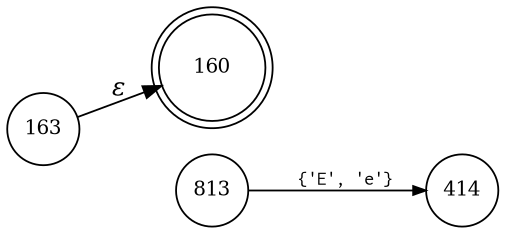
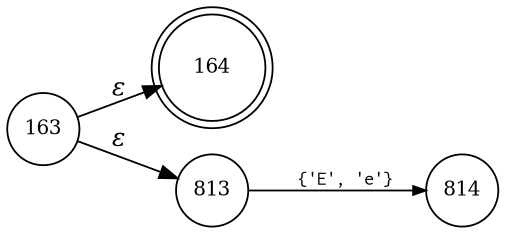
(212, 68) -> (212, 68)
none -> (119, 157)
(462, 190) -> (462, 190)
